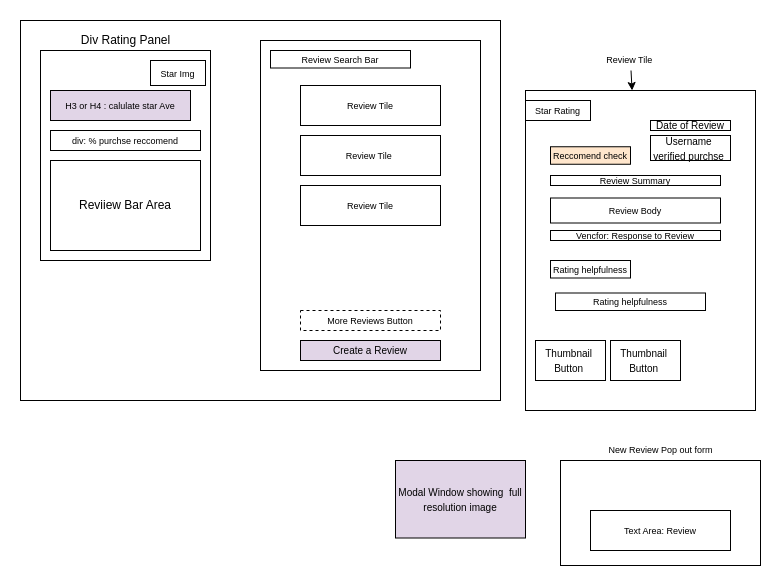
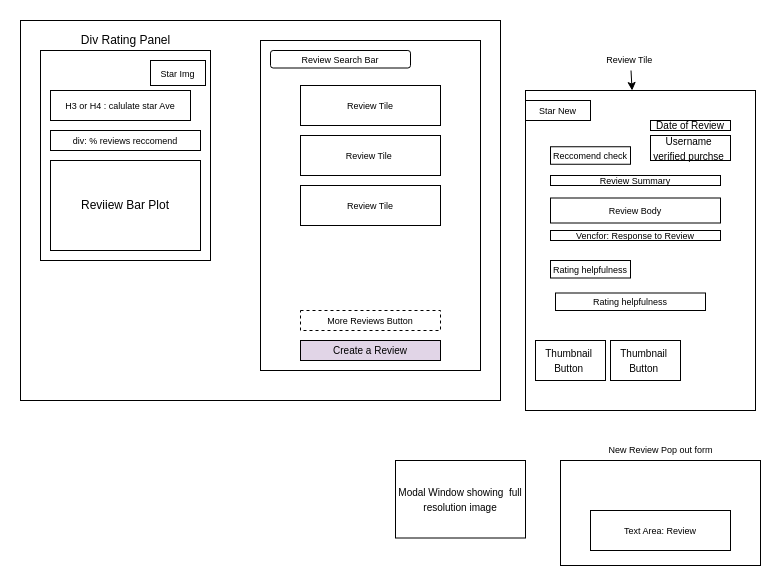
(341, 59) -> (341, 59)
(121, 106) -> (121, 106)
(558, 111) -> (558, 111)
(126, 141) -> (126, 141)
(591, 156) -> (591, 156)
(126, 206) -> (126, 206)
(461, 499) -> (461, 499)
